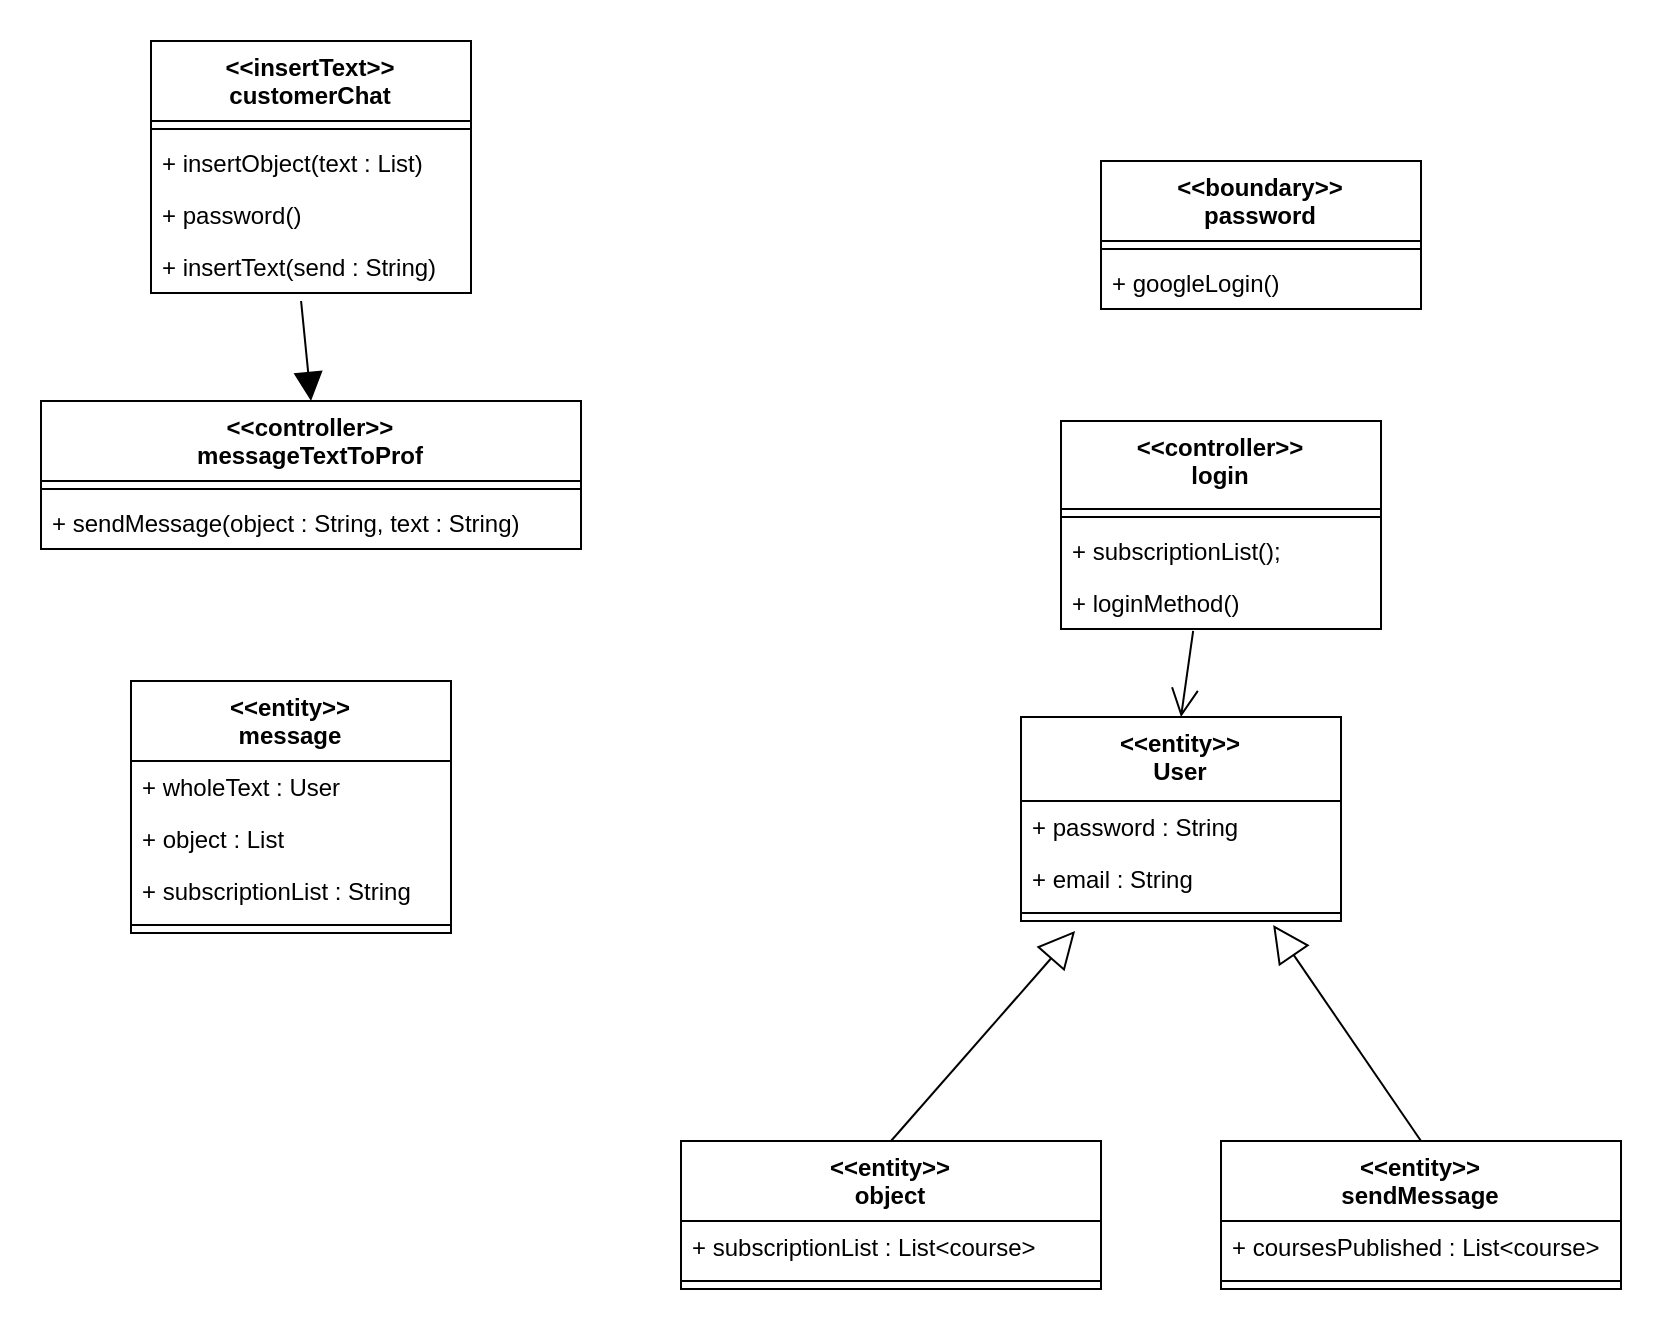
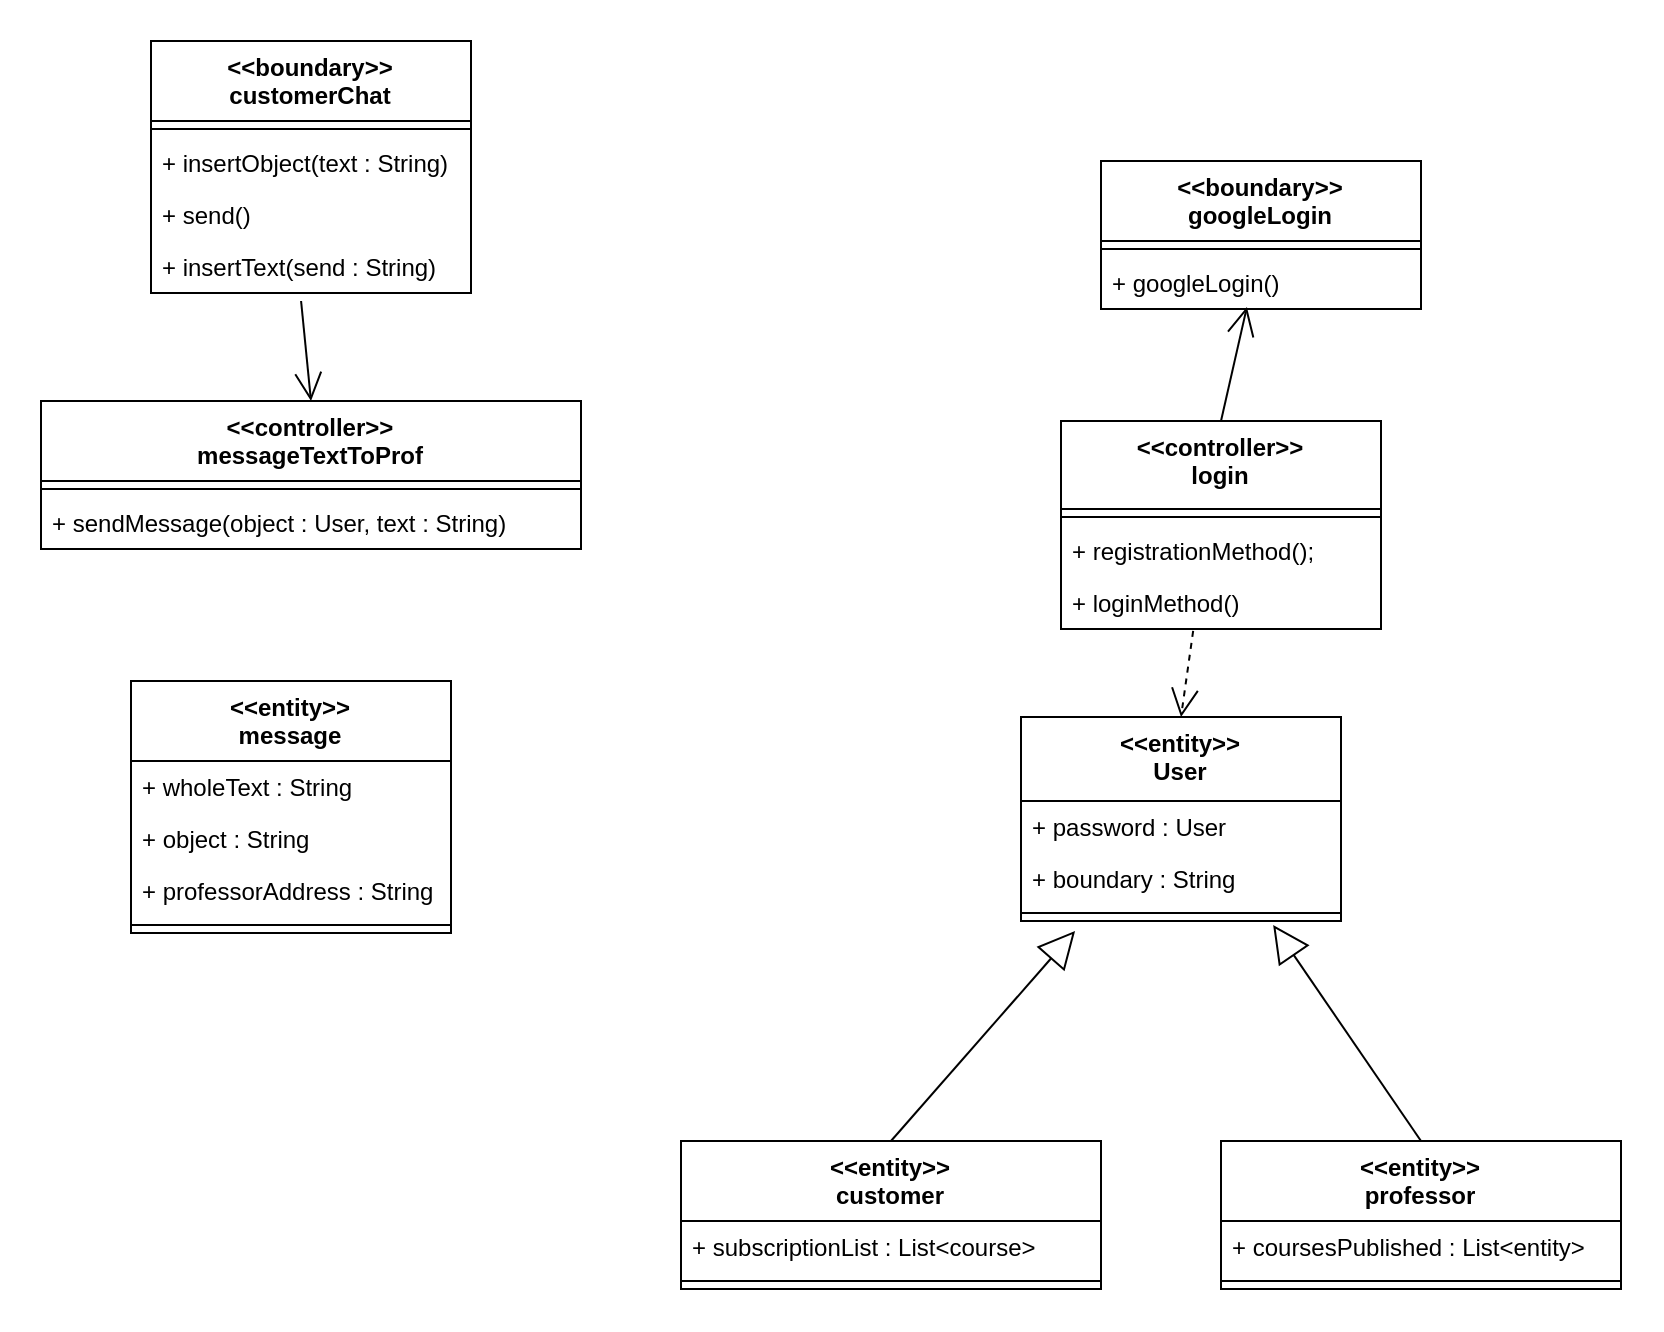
(311, 84) -> (311, 84)
(313, 180) -> (313, 180)
(1261, 204) -> (1261, 204)
(241, 217) -> (214, 217)
none -> (1233, 367)
(308, 371) -> (309, 382)
(313, 540) -> (311, 525)
(1199, 553) -> (1215, 553)
(1187, 674) -> (1187, 674)
(248, 789) -> (259, 789)
(1145, 829) -> (1135, 829)
(228, 841) -> (242, 841)
(1119, 881) -> (1145, 881)
(293, 908) -> (293, 908)
(891, 1184) -> (891, 1184)
(1421, 1184) -> (1421, 1184)
(1423, 1264) -> (1423, 1264)
